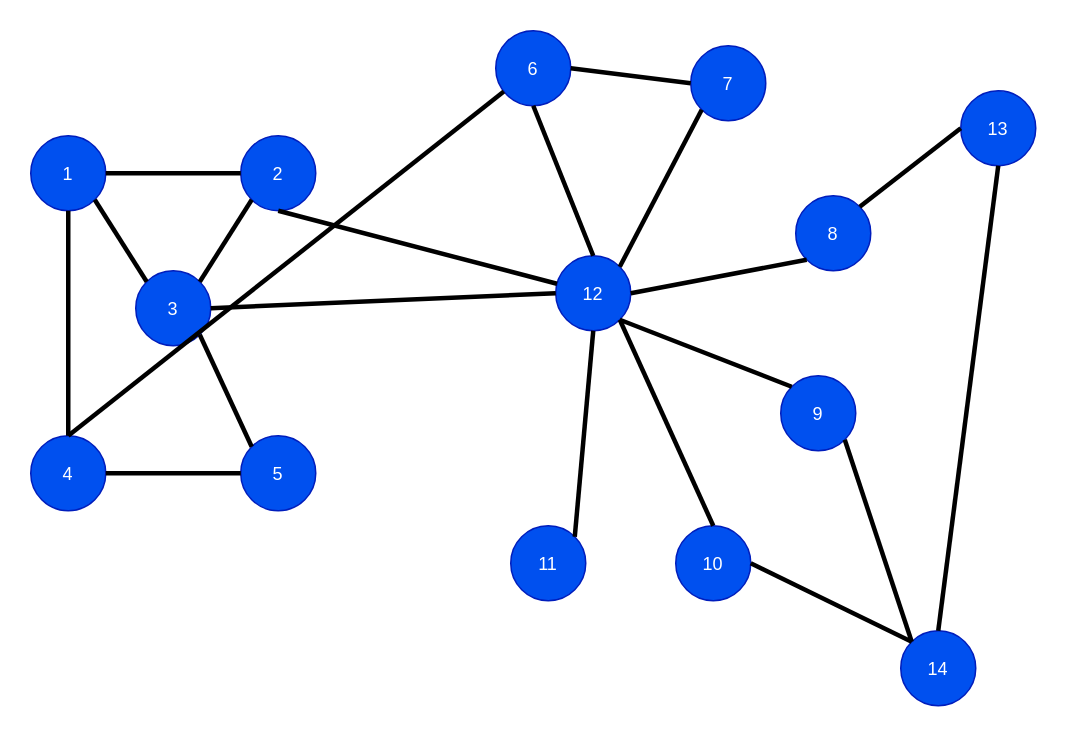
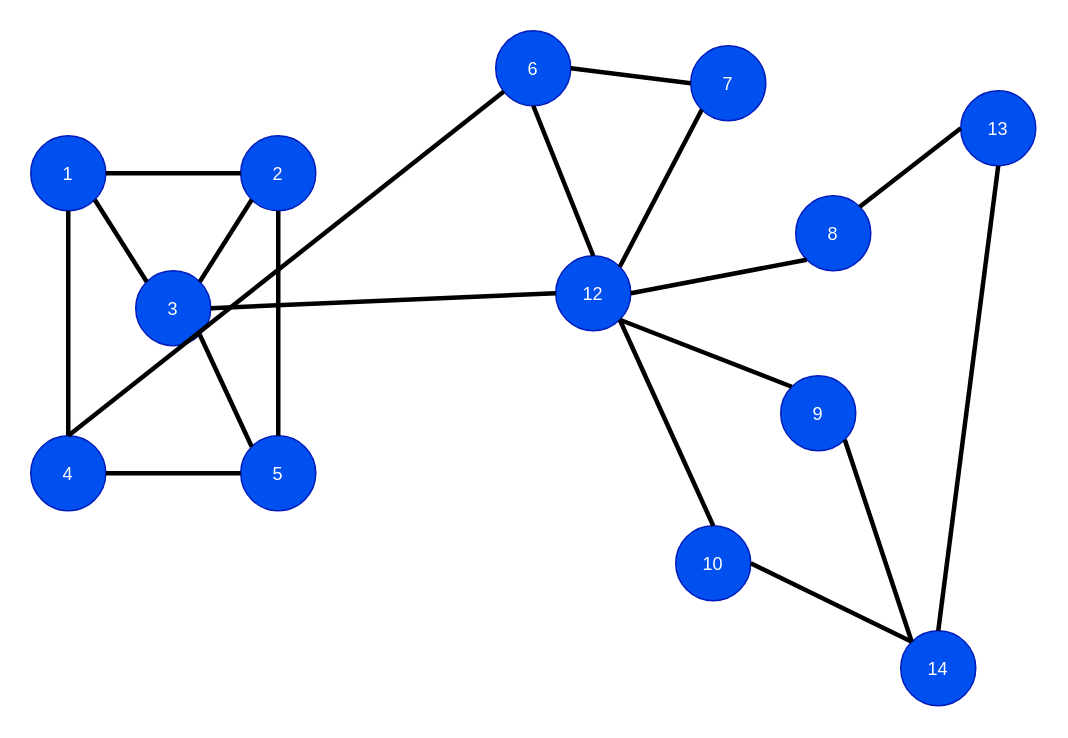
(418, 247) -> (278, 323)
(584, 434) -> none
(548, 563) -> none
